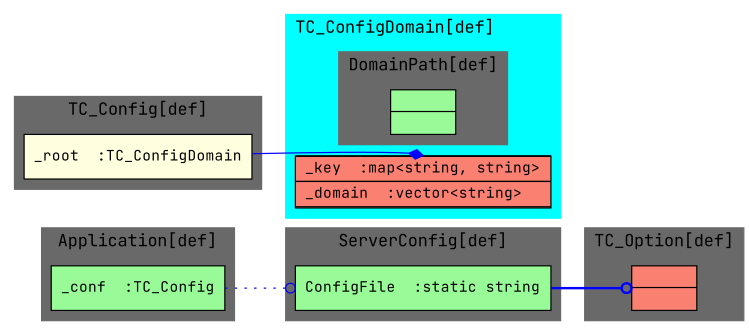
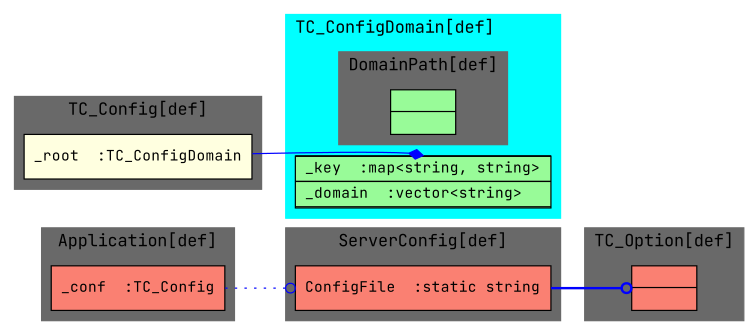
(423, 182) -> (423, 182)
(138, 288) -> (138, 288)
(423, 288) -> (423, 288)
